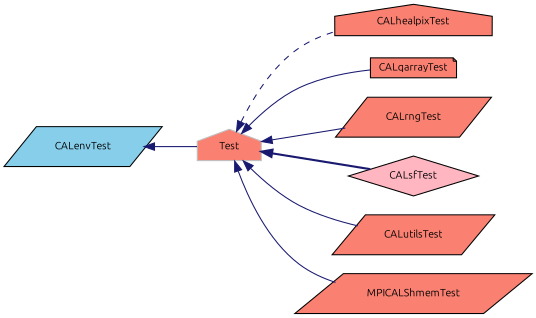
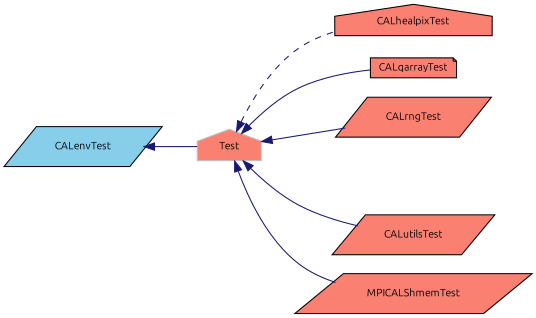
(413, 176) -> none
